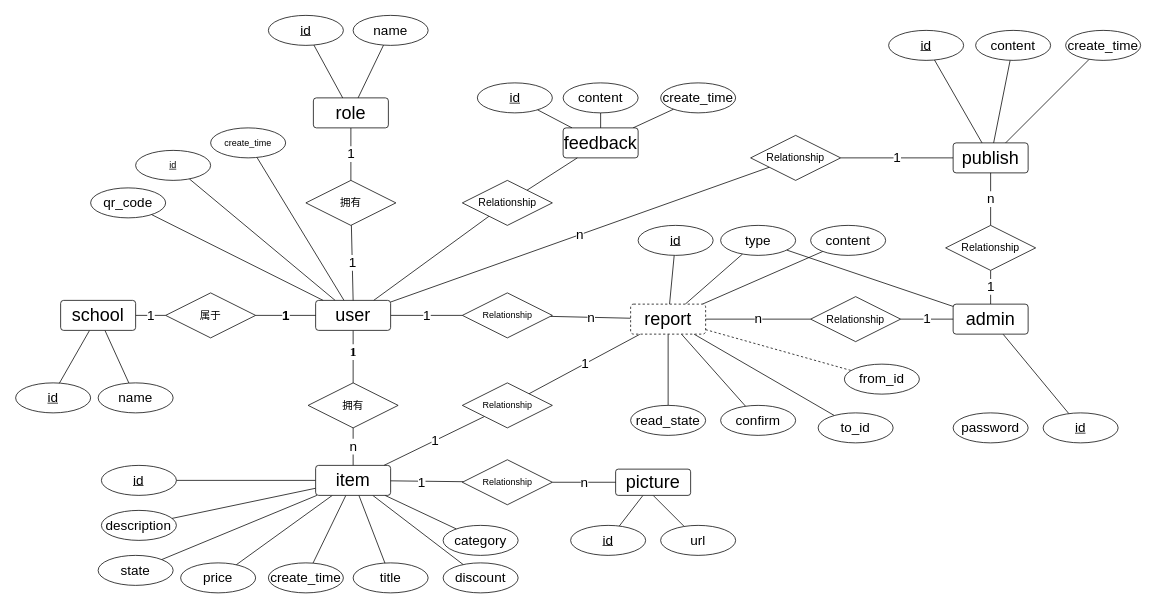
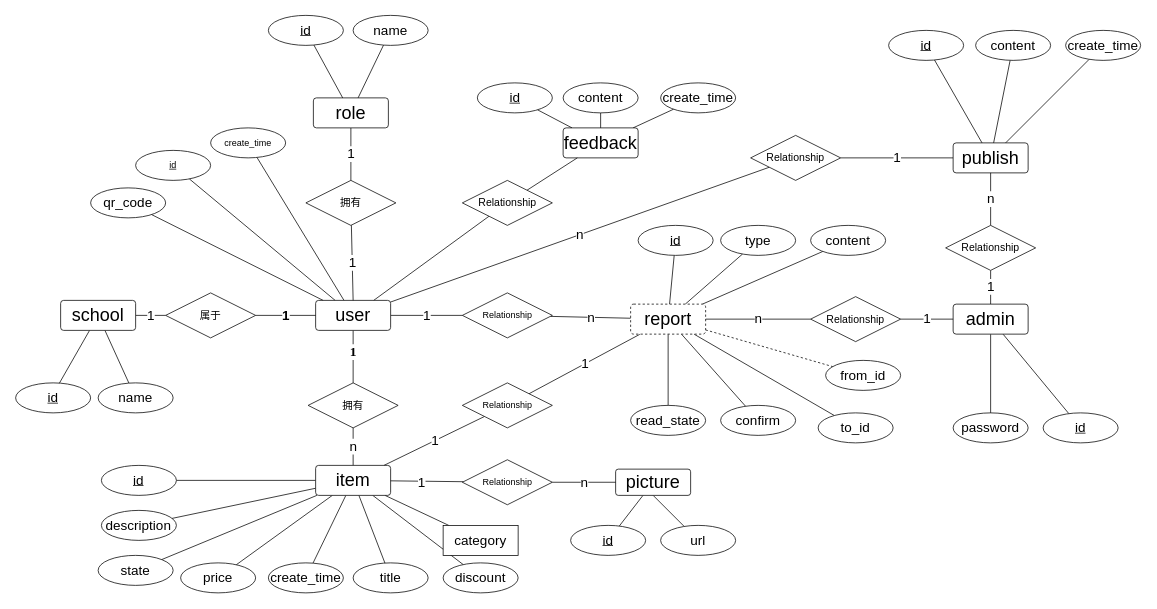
(870, 278) -> (990, 374)
(882, 379) -> (863, 375)
(480, 540) -> (480, 540)
